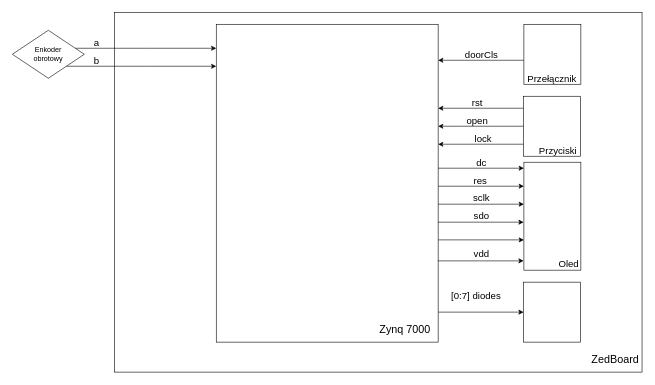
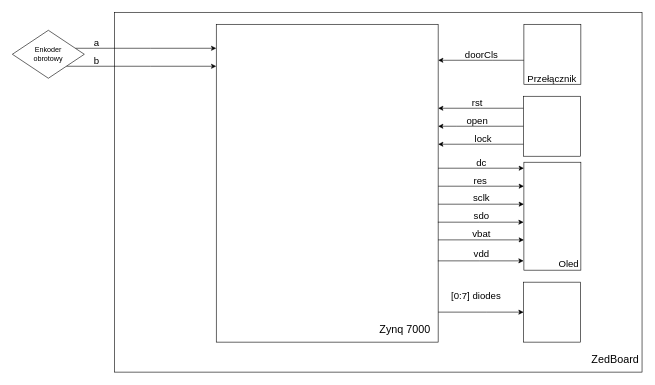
(558, 150) -> none
none -> (481, 234)
